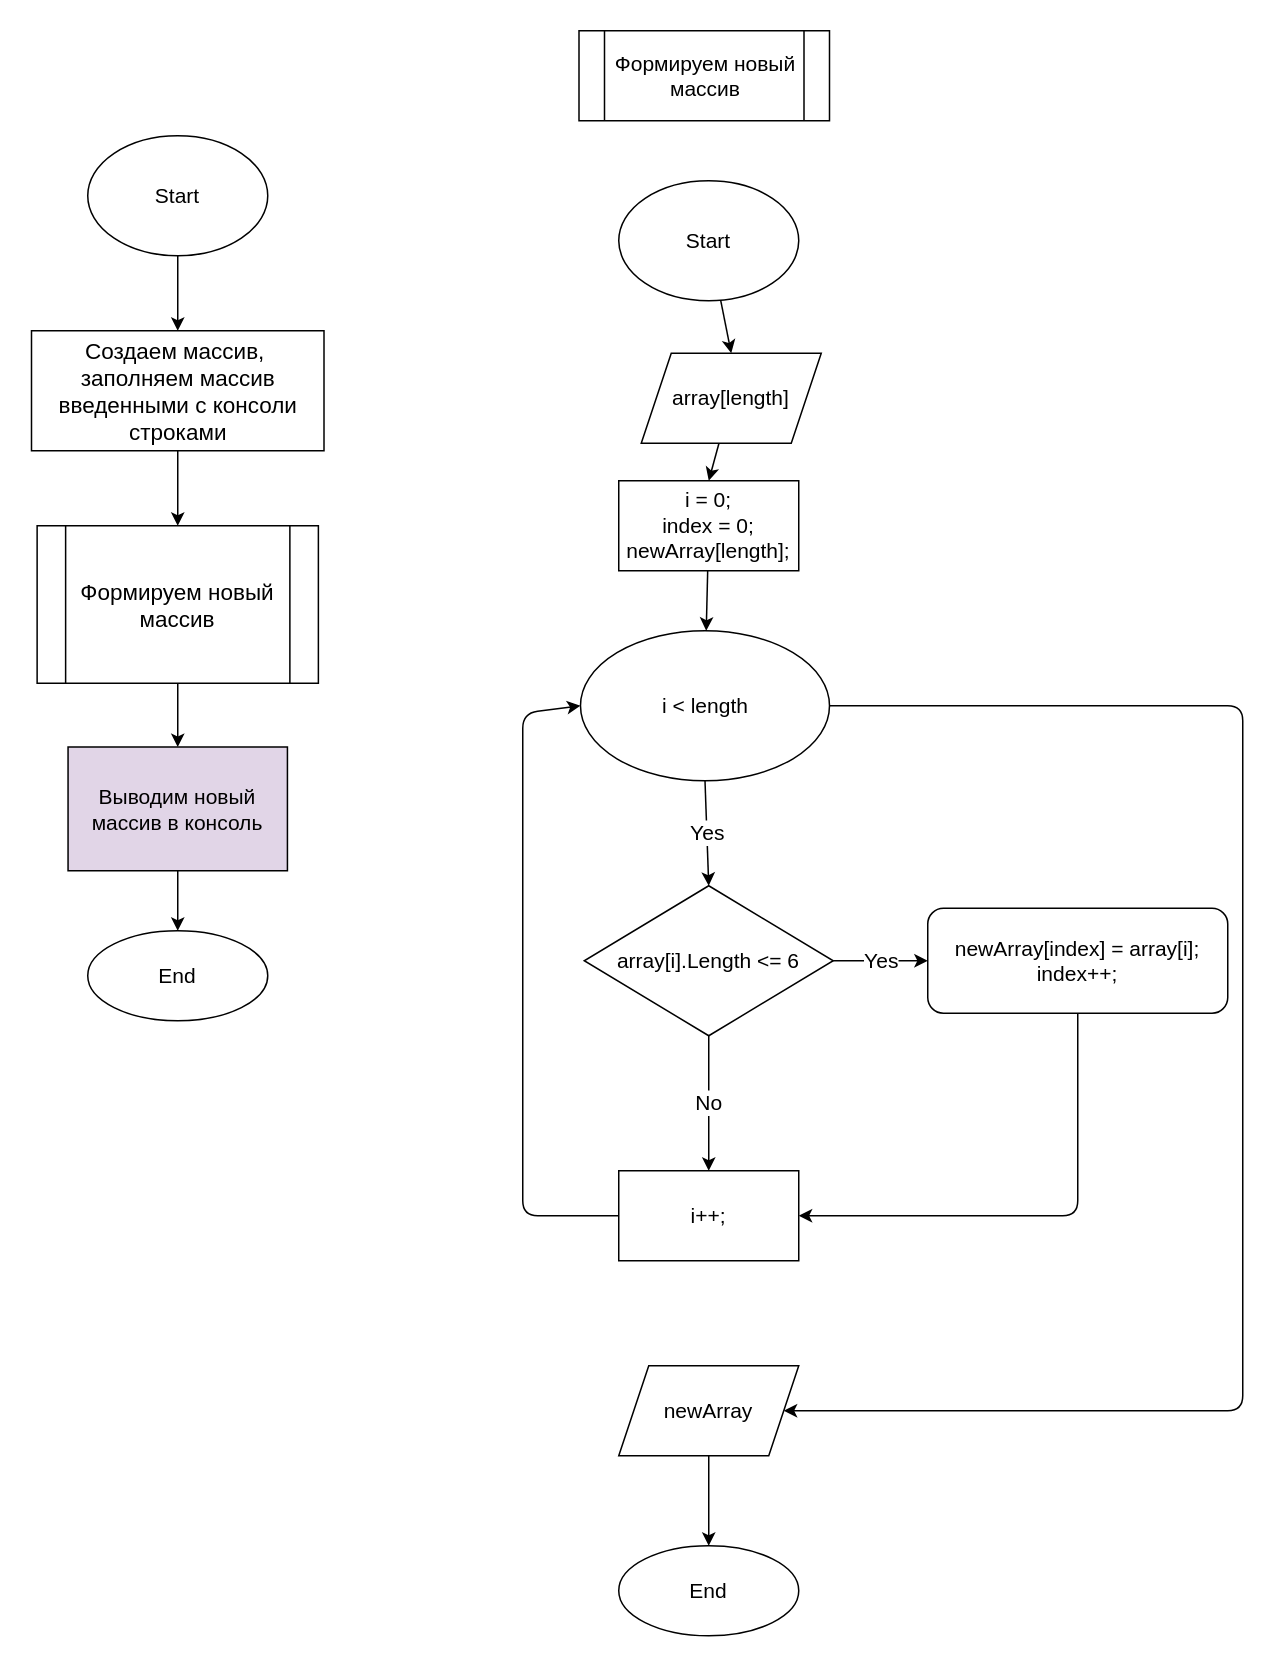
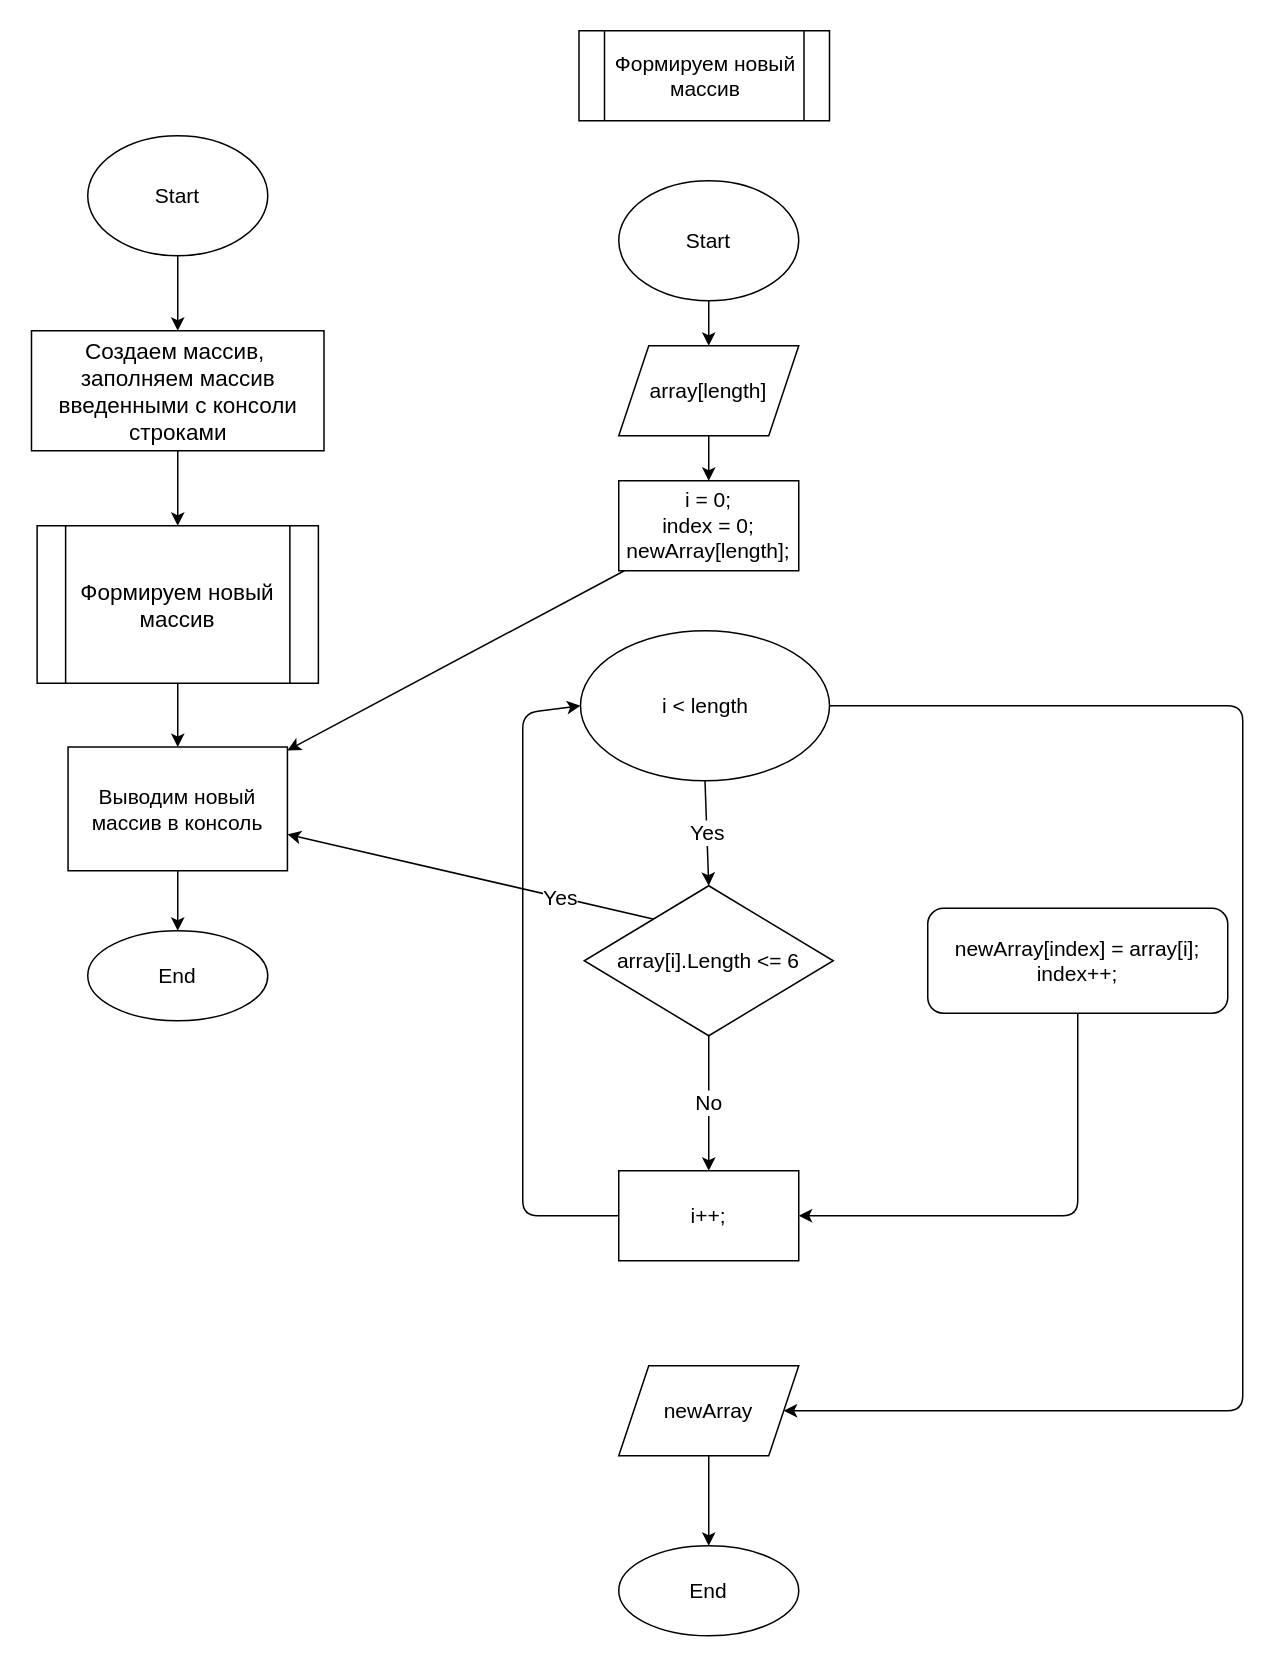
(731, 398) -> (709, 391)
(707, 596) -> (460, 658)
(178, 809) -> (178, 809)
(876, 961) -> (475, 878)
